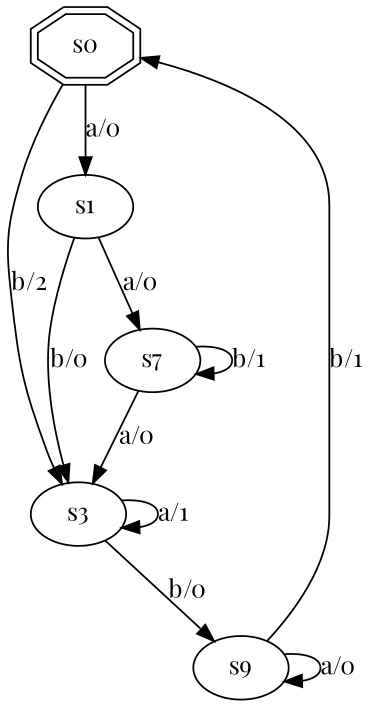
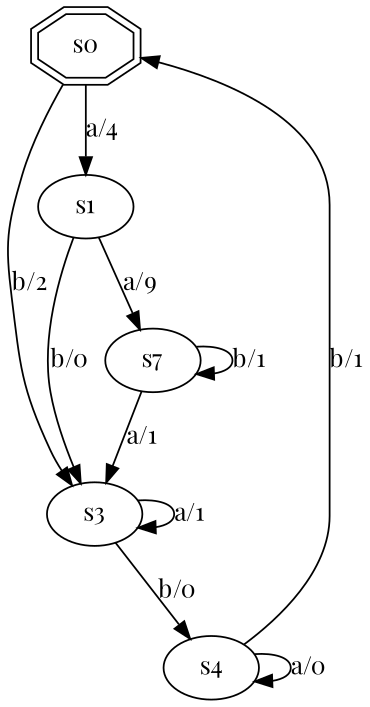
(103, 130) -> (103, 130)
(140, 284) -> (141, 284)
(137, 437) -> (142, 437)
(241, 668) -> (211, 668)
